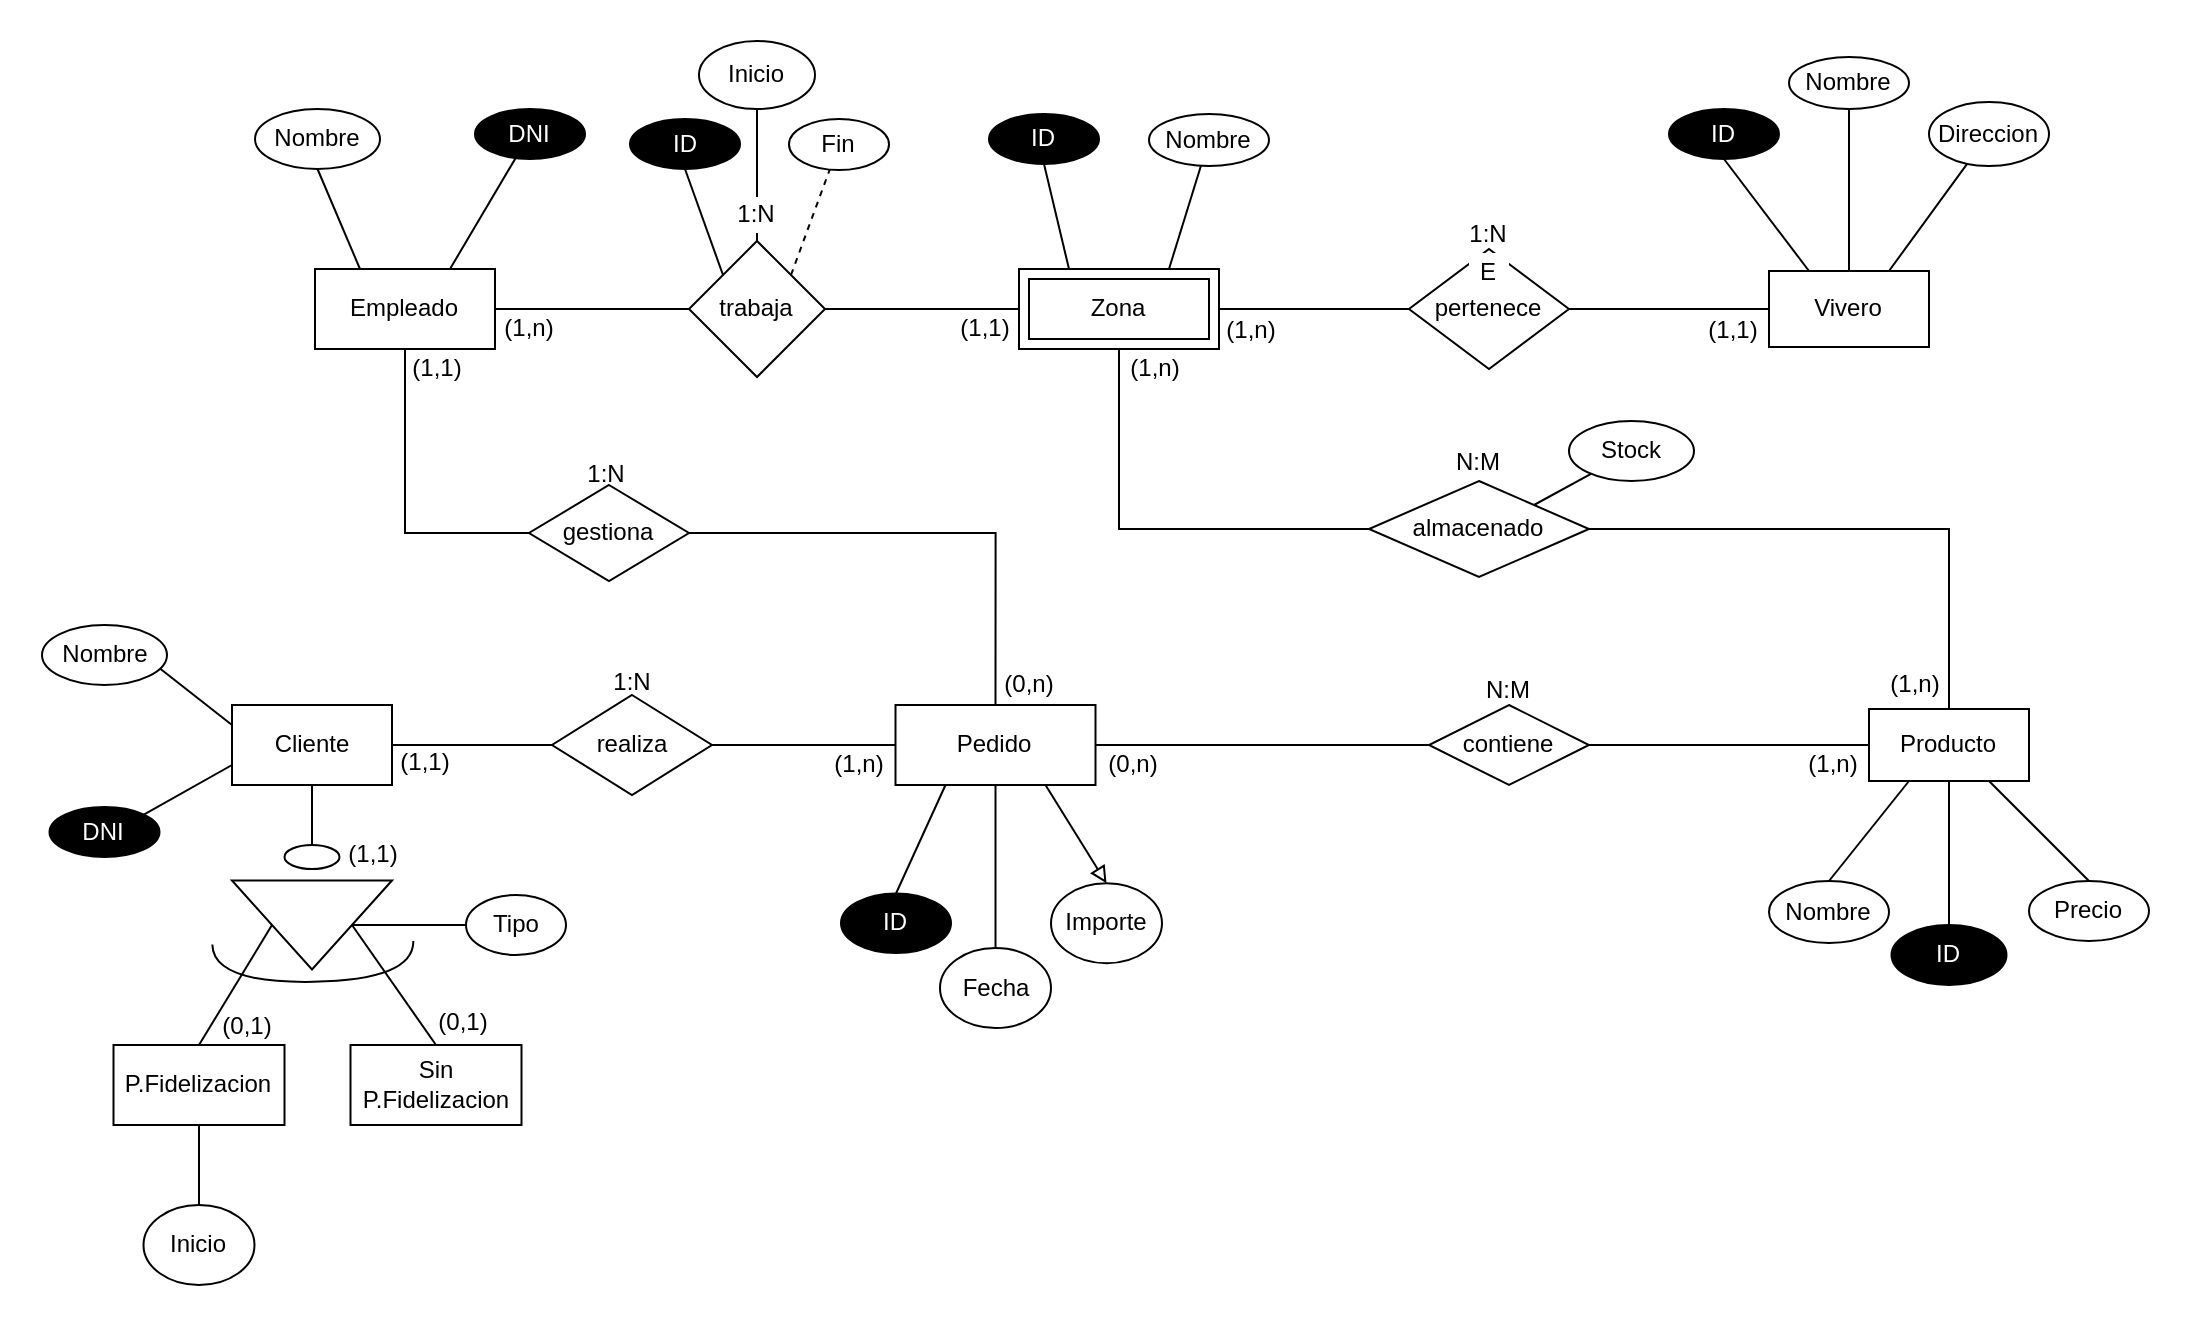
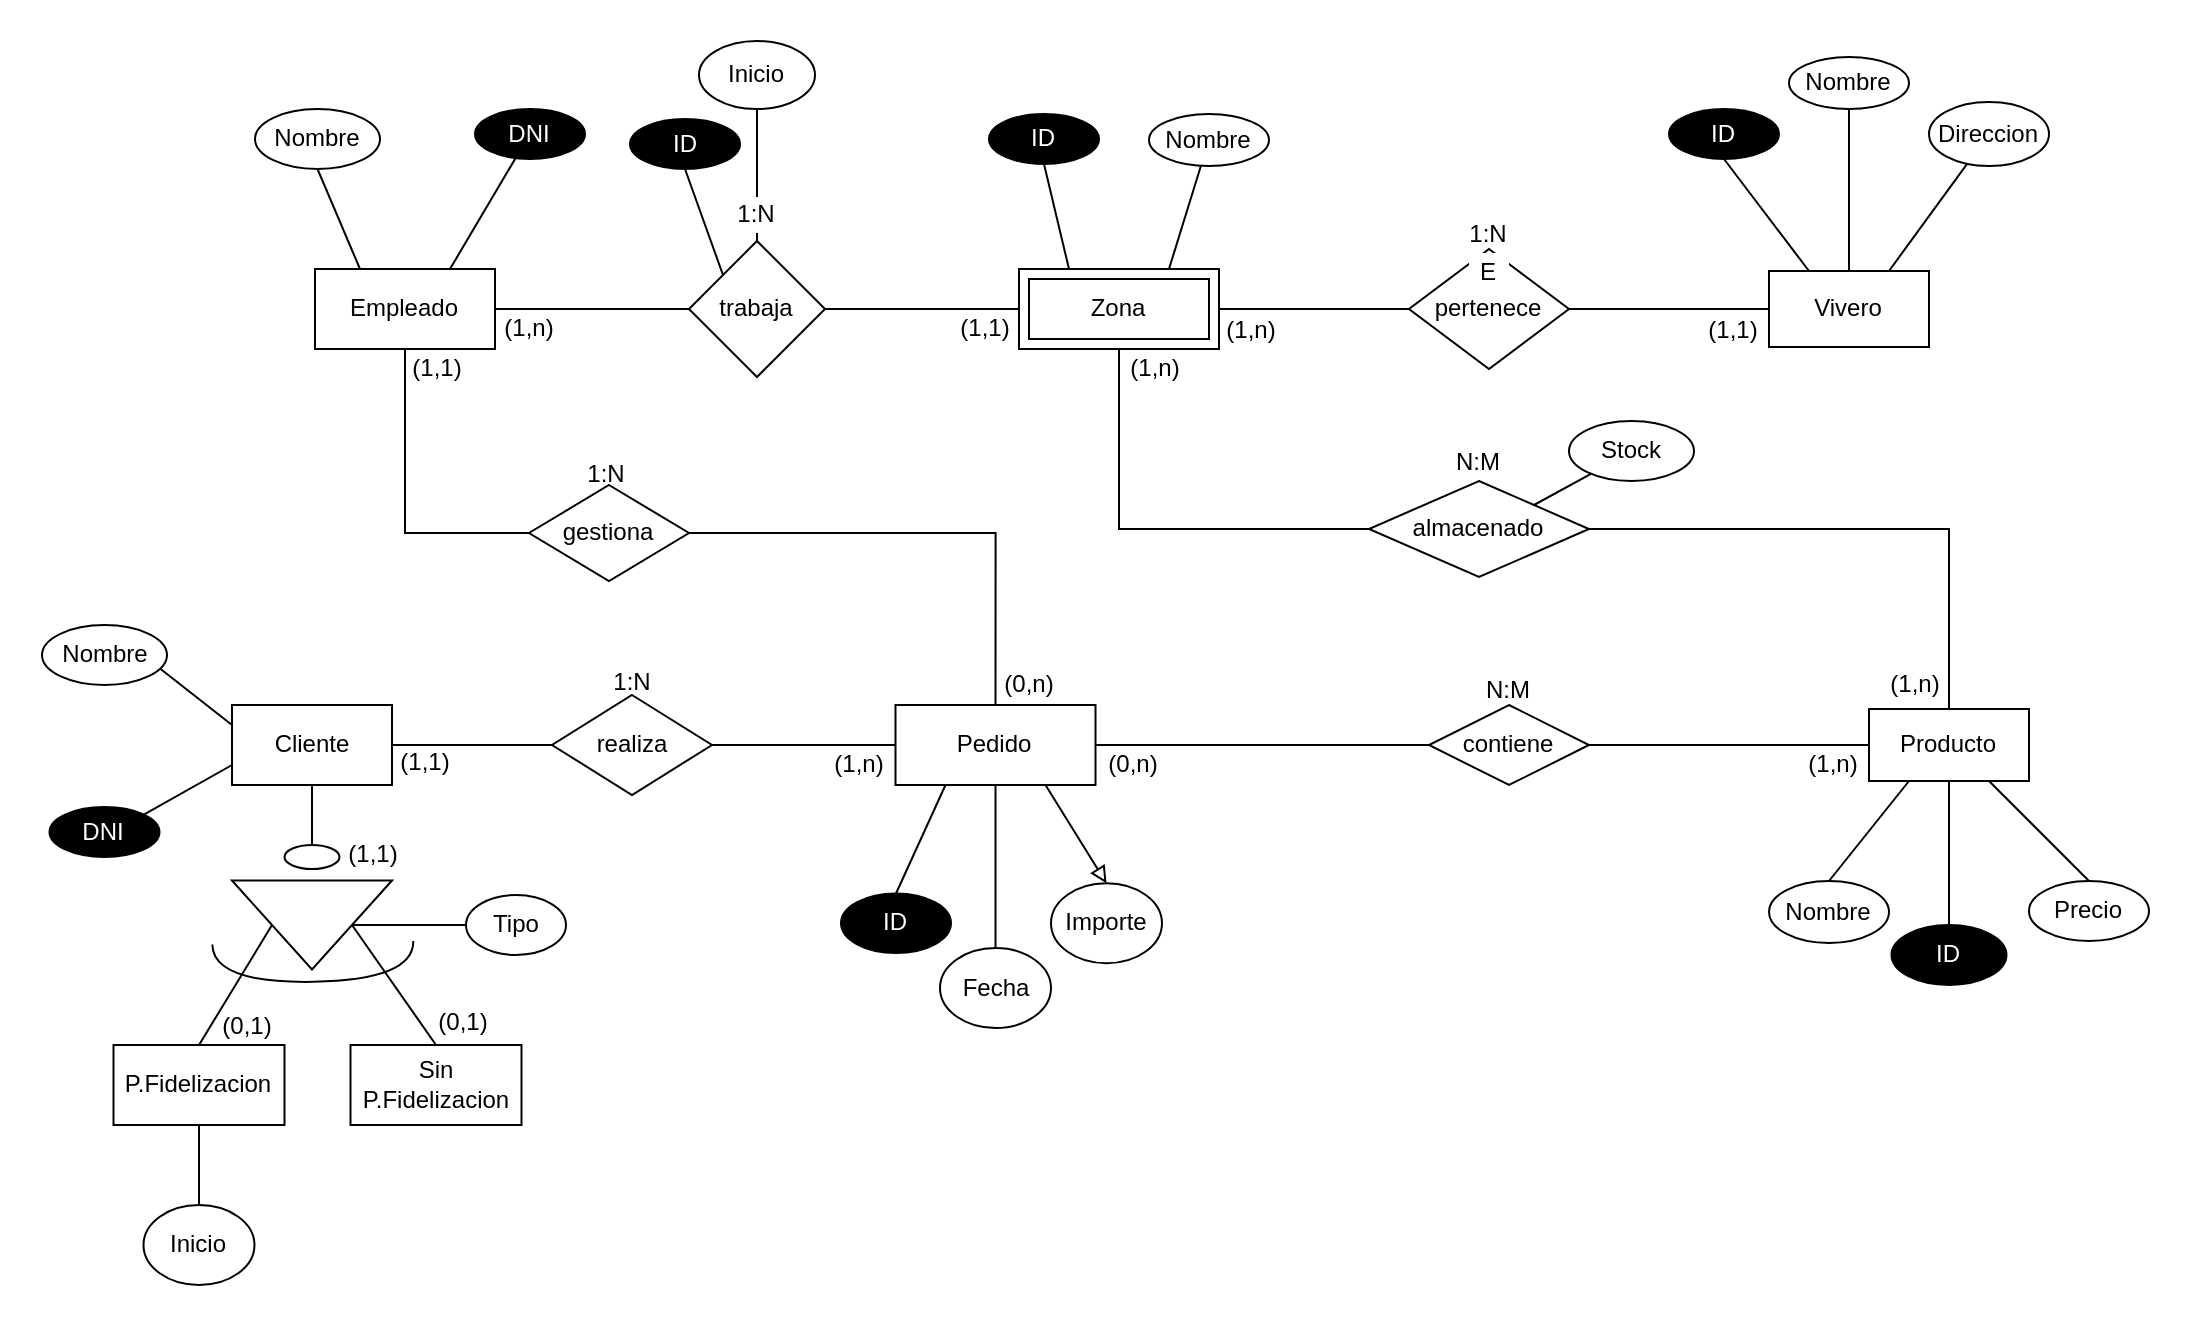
(839, 145) -> none
(810, 222) -> none
